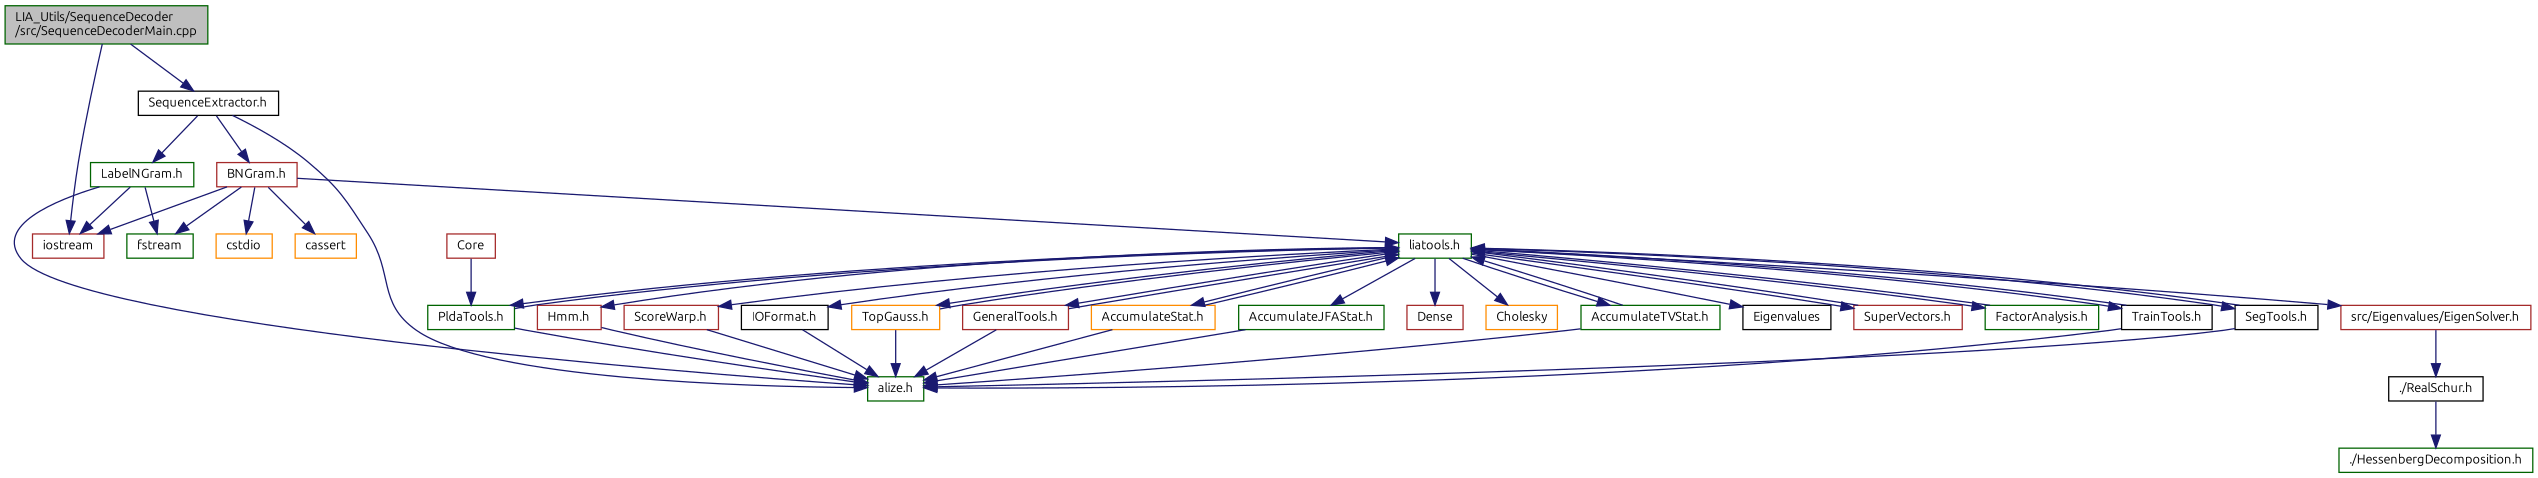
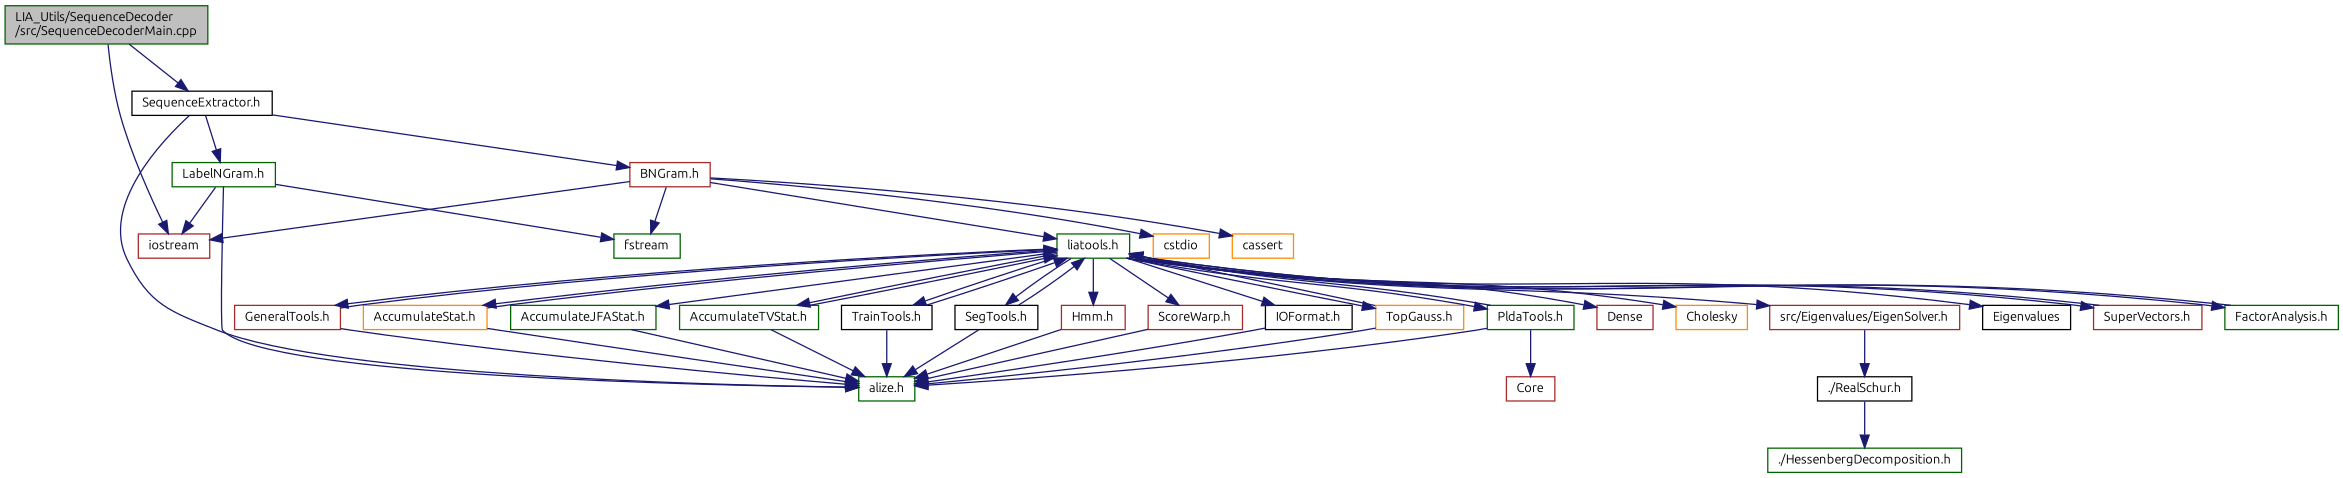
(471, 275) -> (1531, 347)
